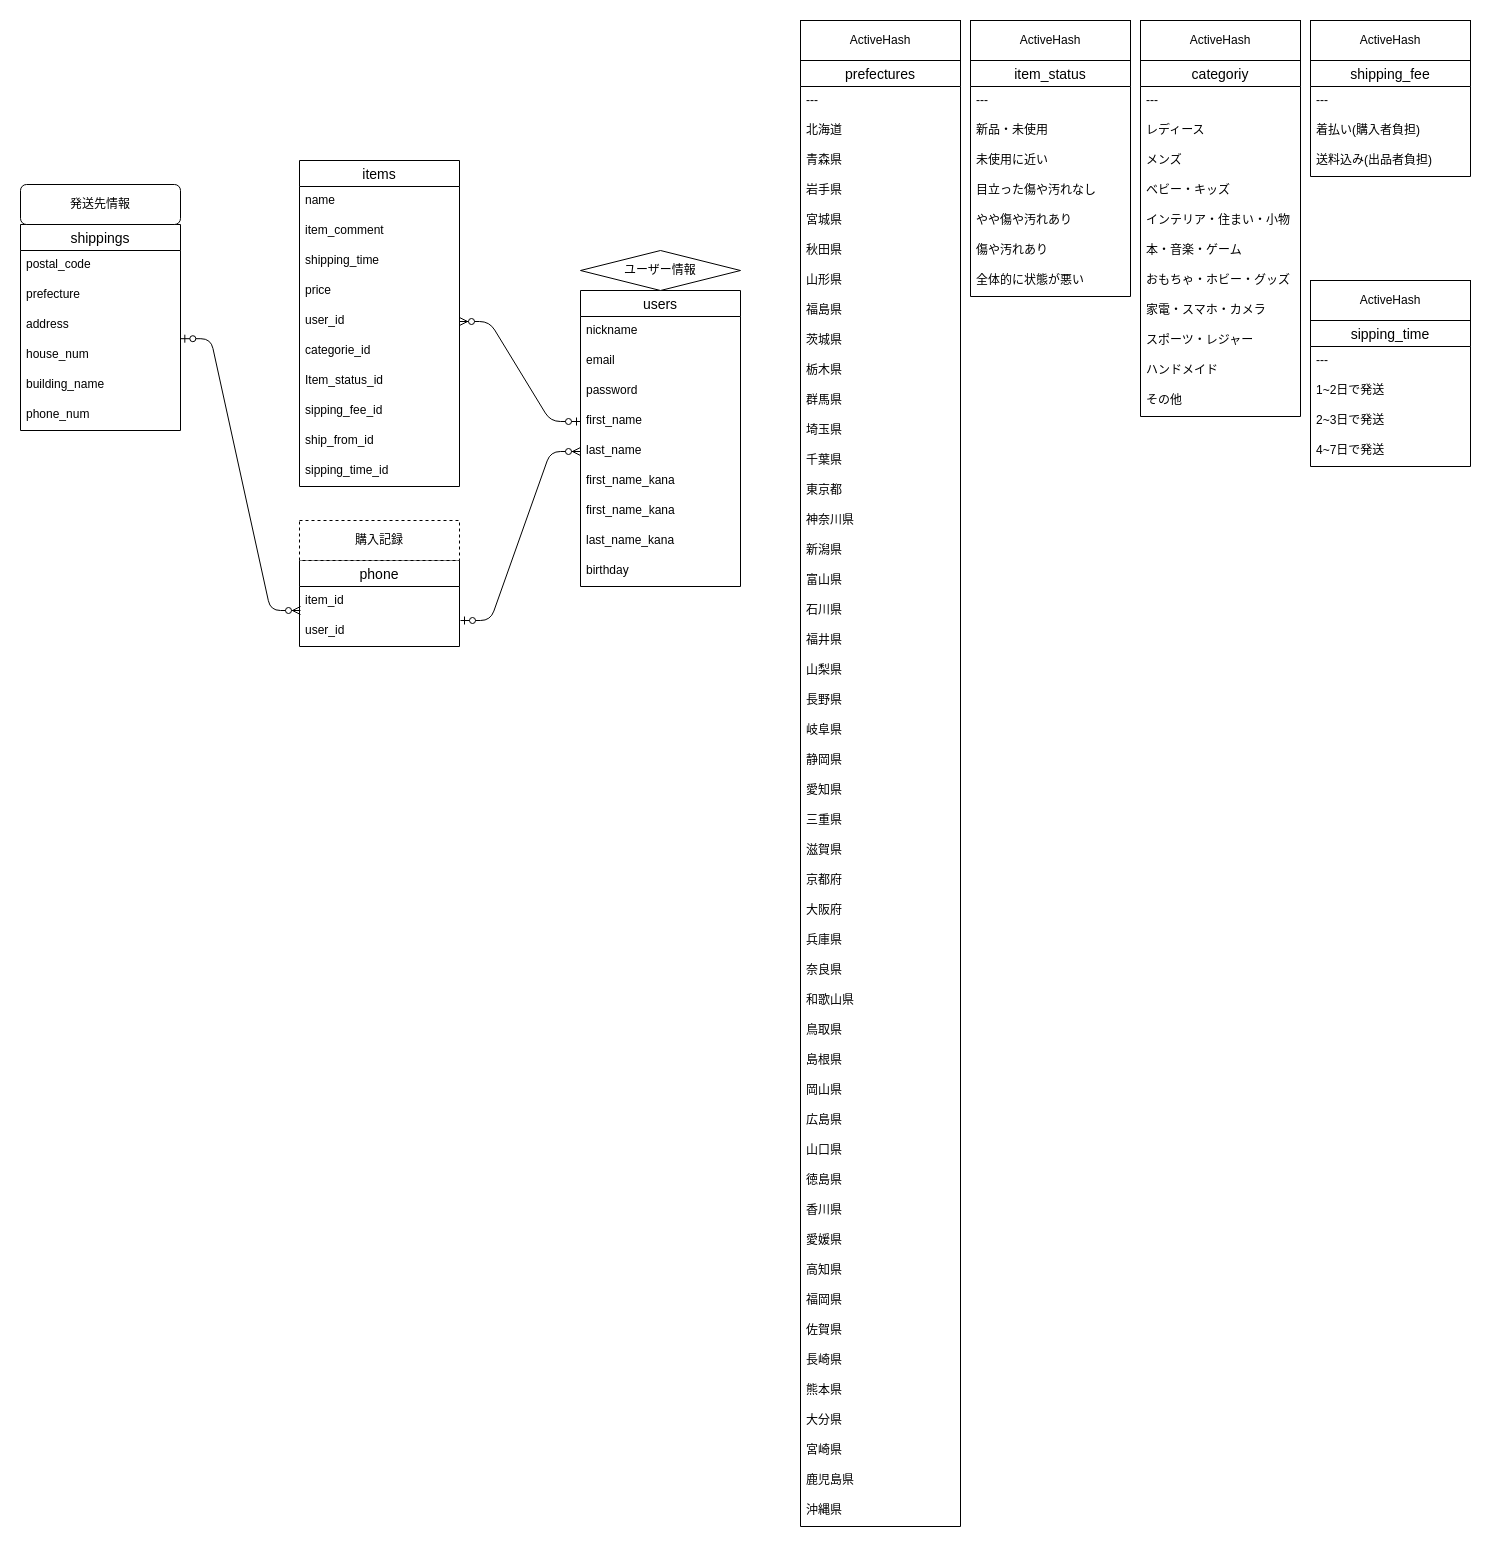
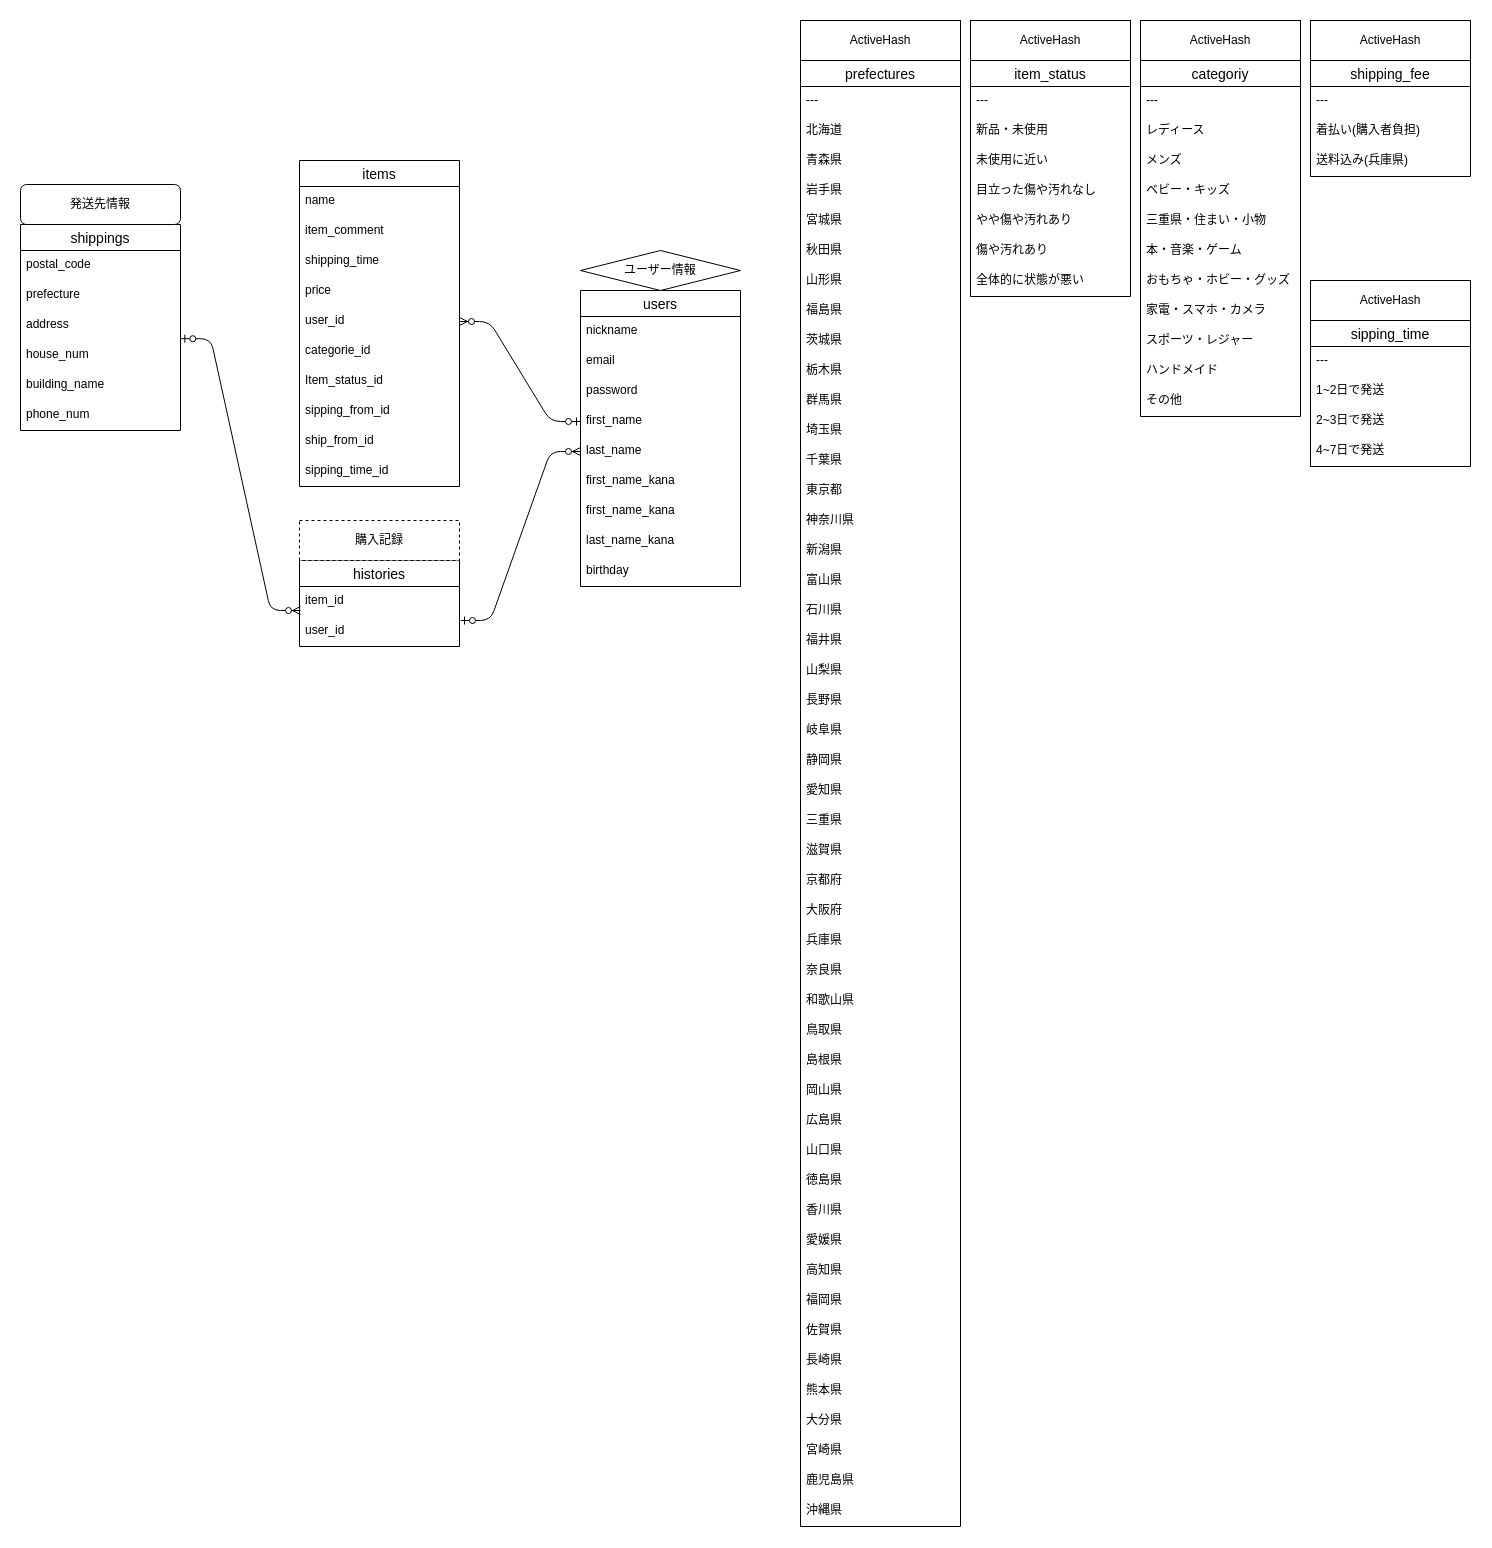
(1377, 160) -> (1365, 160)
(1218, 220) -> (1206, 220)
(347, 410) -> (351, 410)
(379, 574) -> (379, 574)
